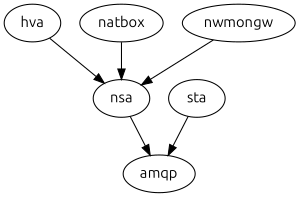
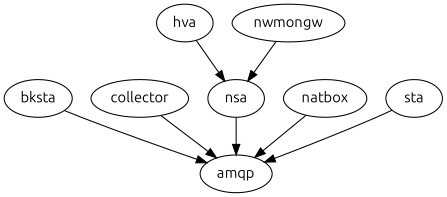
(121, 56) -> (284, 133)
none -> (38, 98)
none -> (140, 98)
